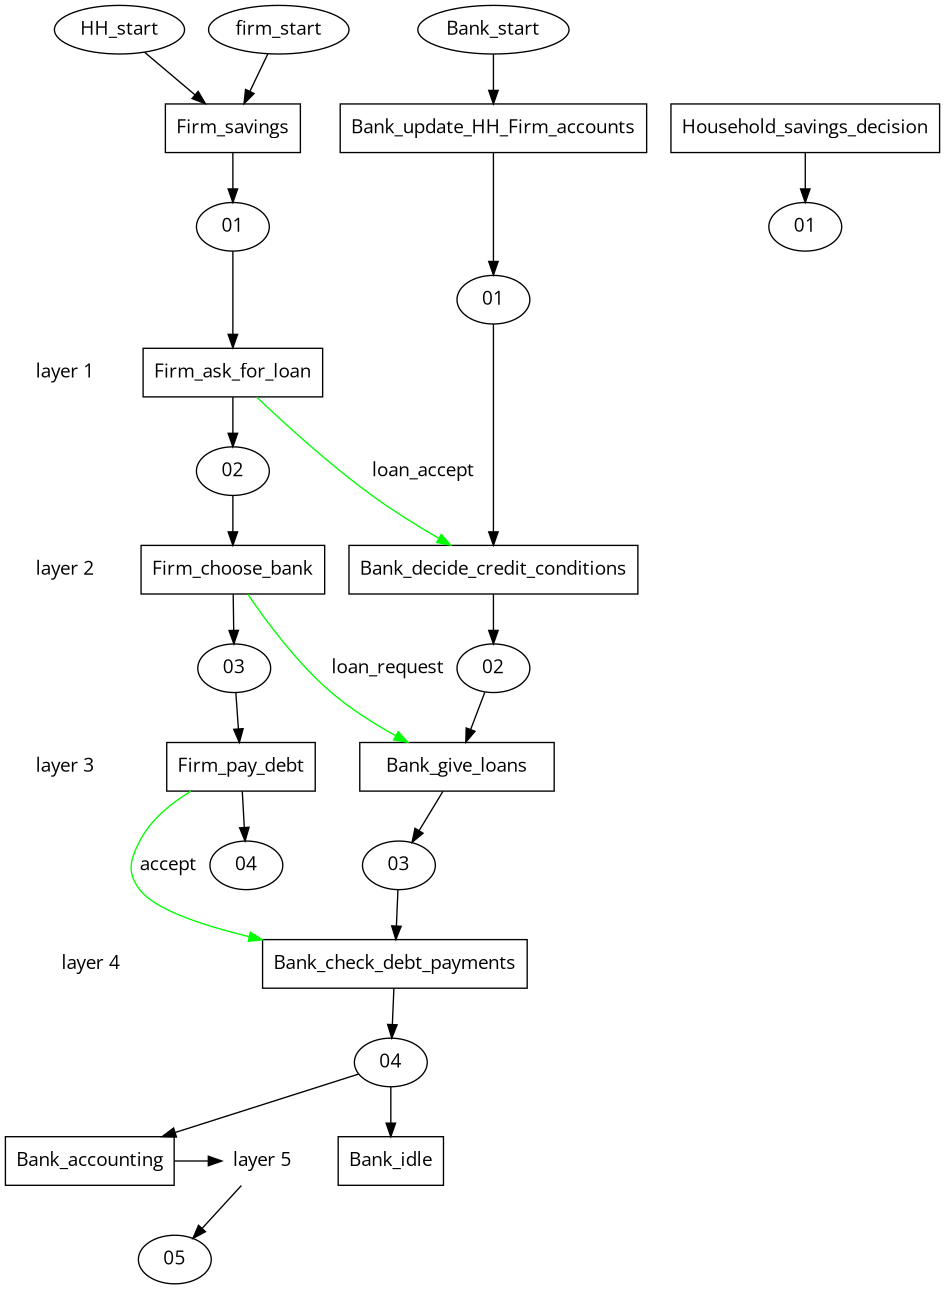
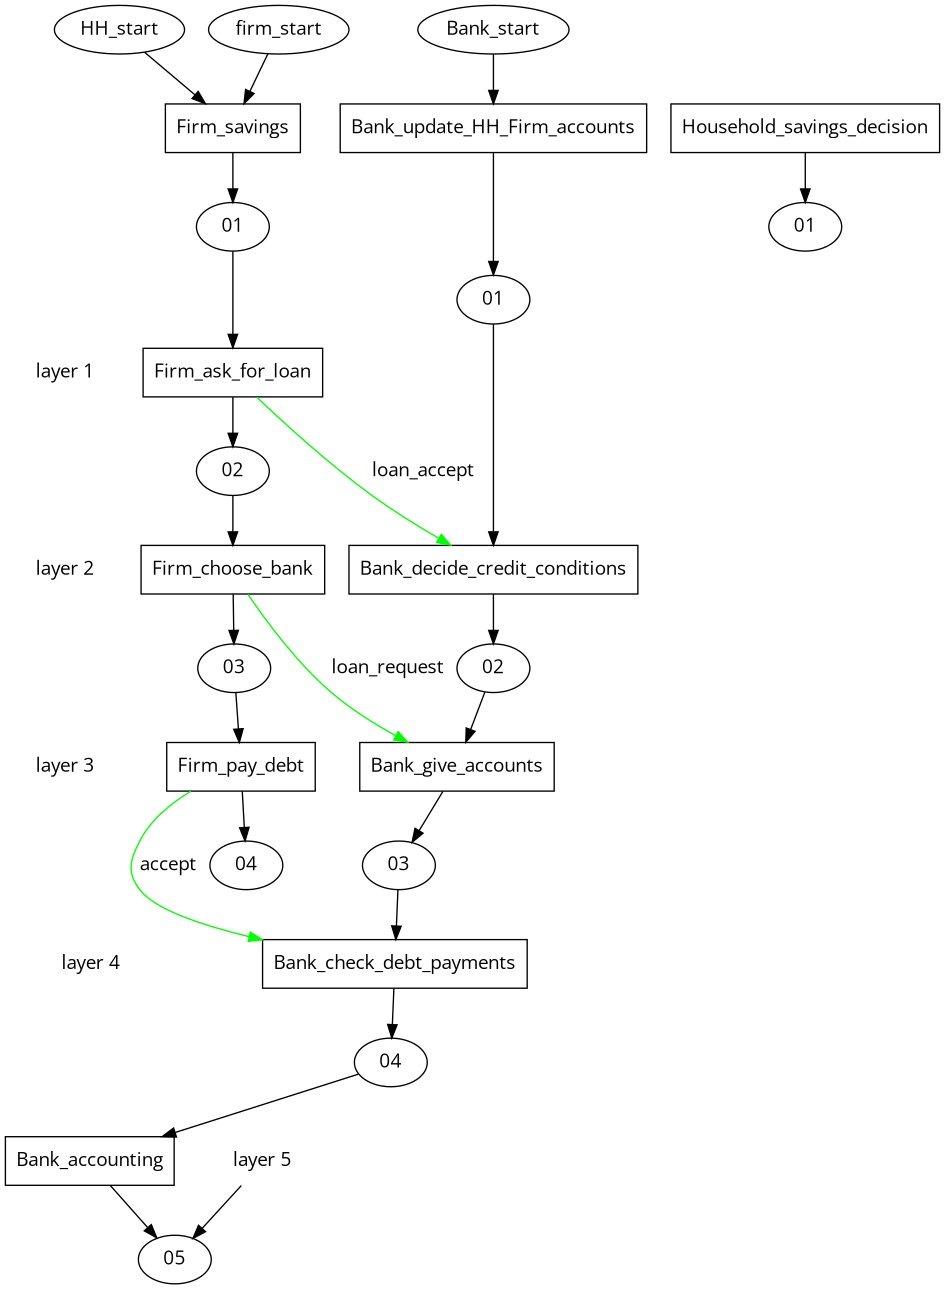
(457, 767) -> (457, 767)
(191, 1161) -> (129, 1207)
(391, 1161) -> none
